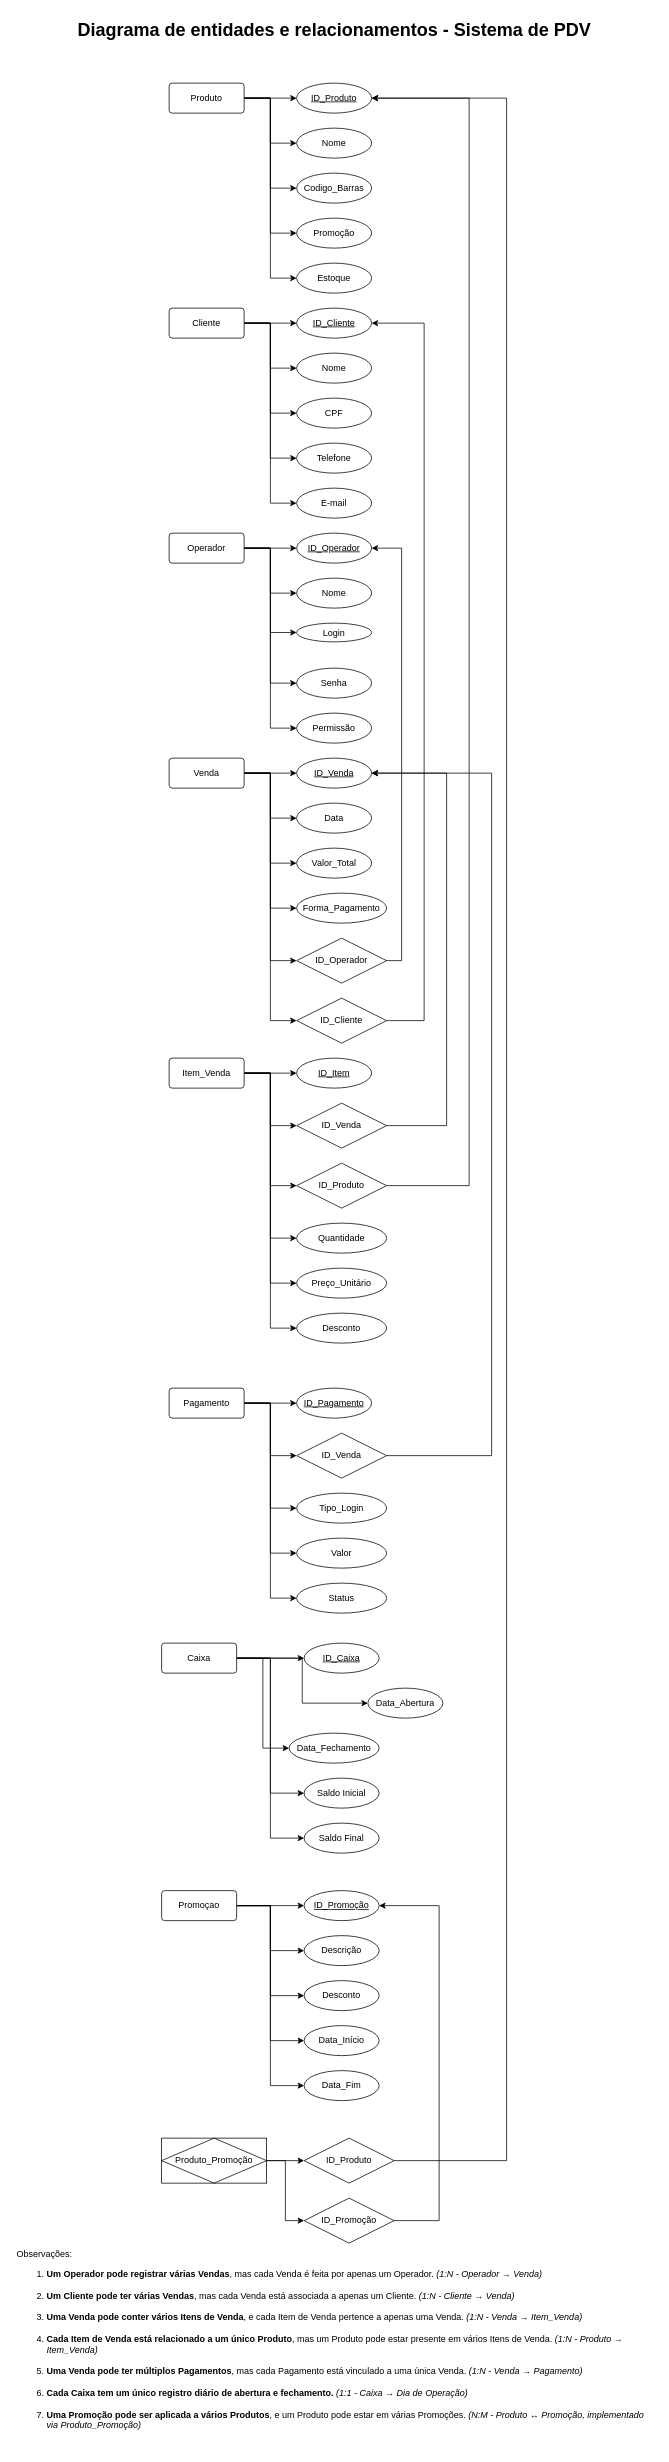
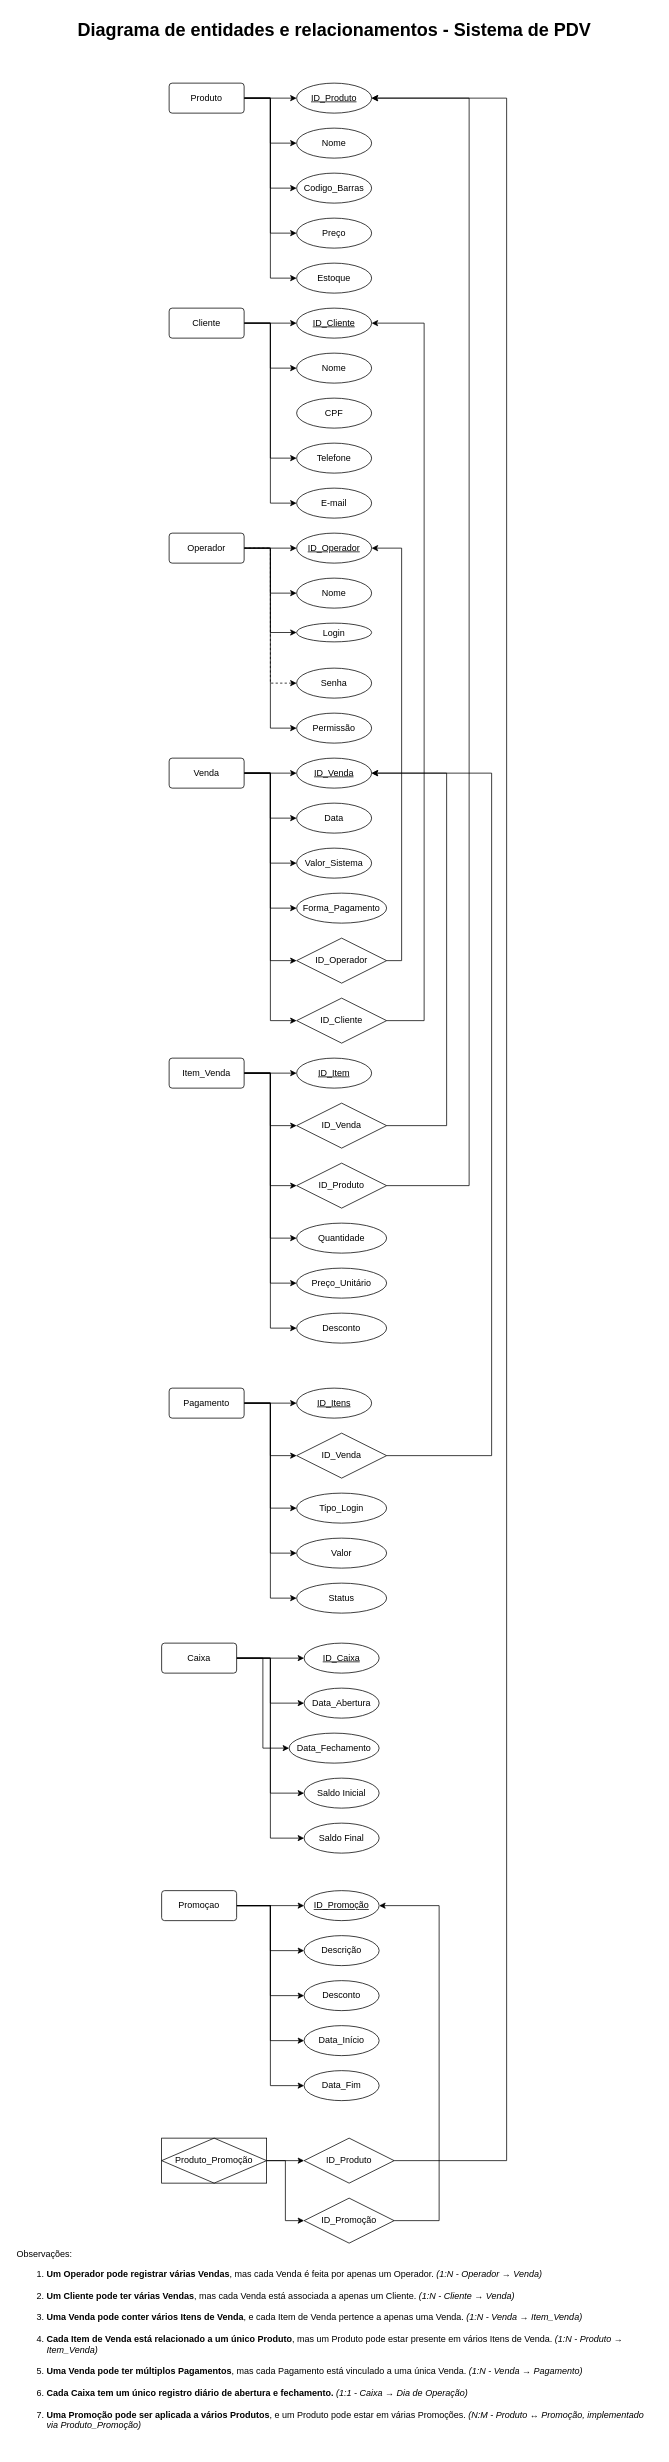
(334, 233) -> (334, 233)
(290, 413) -> none
(281, 683) -> (281, 683)
(334, 863) -> (334, 863)
(334, 1403) -> (334, 1403)
(405, 1703) -> (342, 1703)
